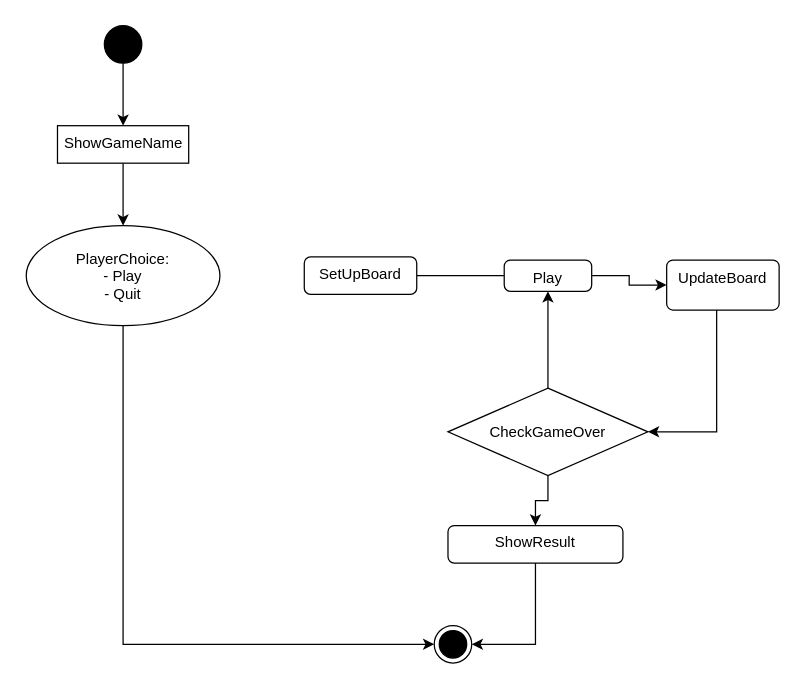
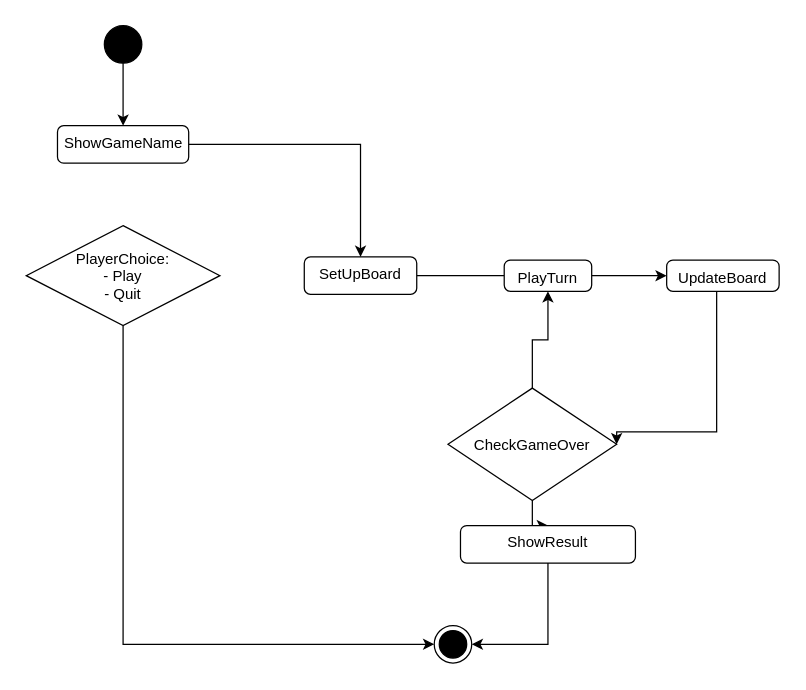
(123, 144) -> (123, 144)
(123, 190) -> (326, 144)
(123, 276) -> (123, 276)
(548, 278) -> (548, 278)
(723, 285) -> (723, 276)
(548, 432) -> (533, 444)
(536, 544) -> (548, 544)
